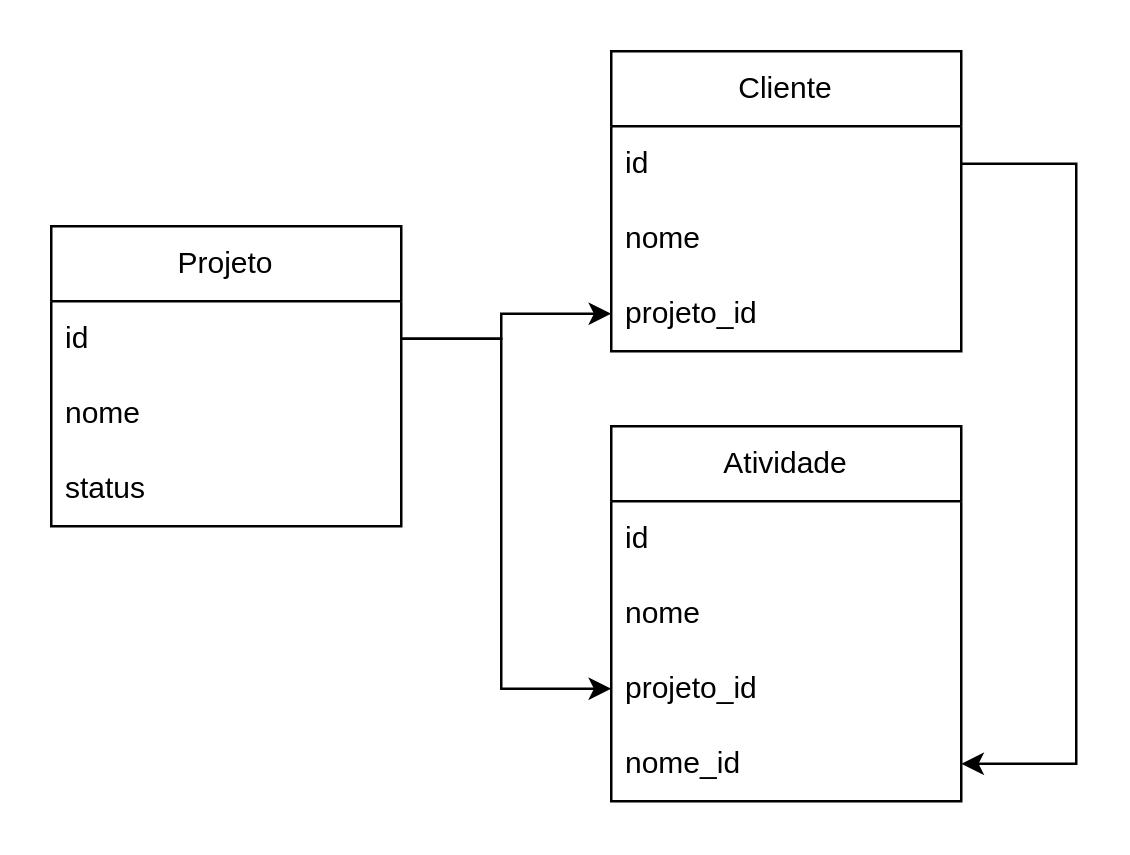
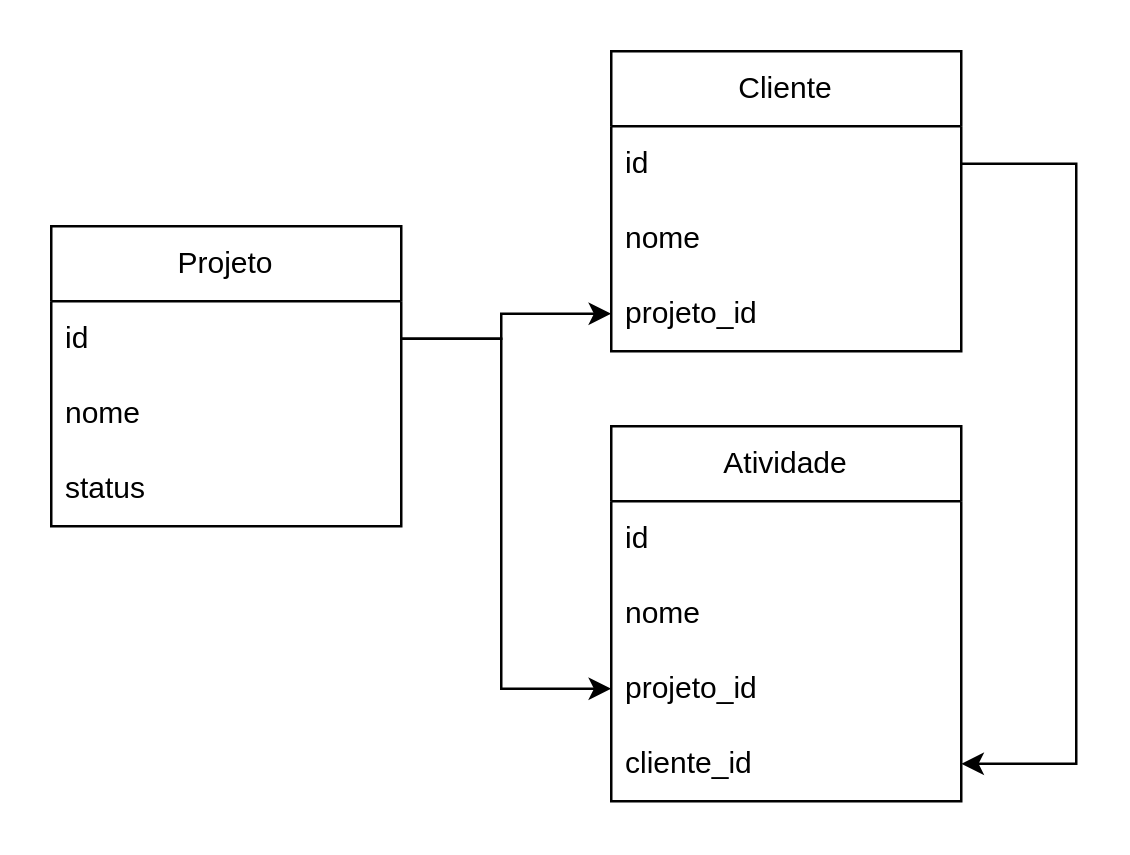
(681, 764) -> (699, 764)
